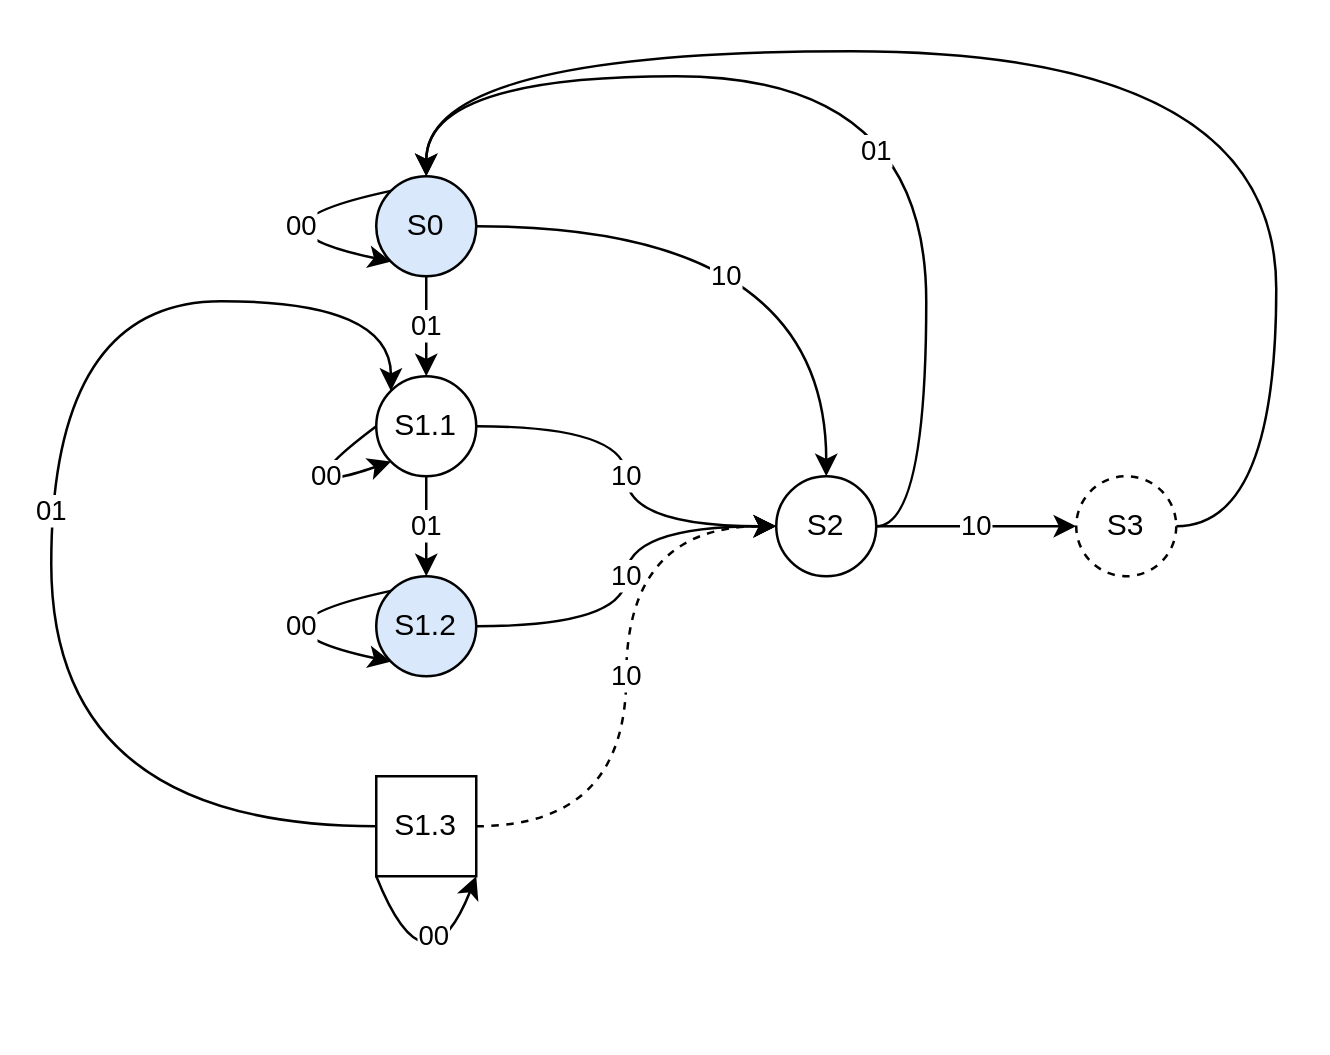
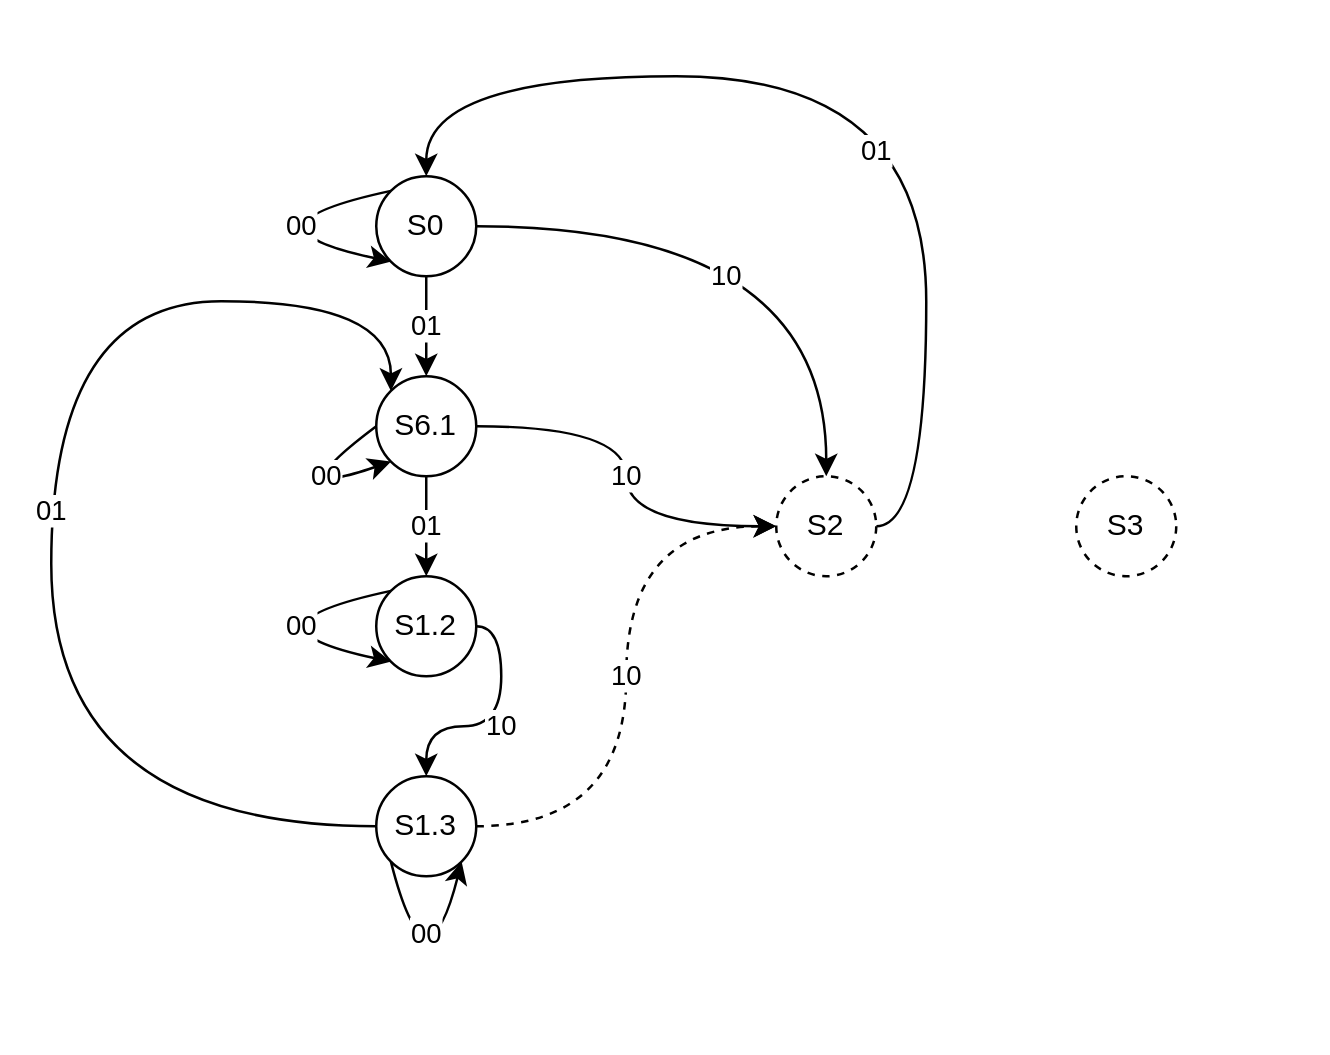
(1082, 77) -> none
(426, 226) -> (426, 226)
(426, 426) -> (426, 426)
(826, 526) -> (826, 526)
(975, 526) -> none
(611, 603) -> (494, 711)
(426, 626) -> (426, 626)
(426, 826) -> (426, 826)
